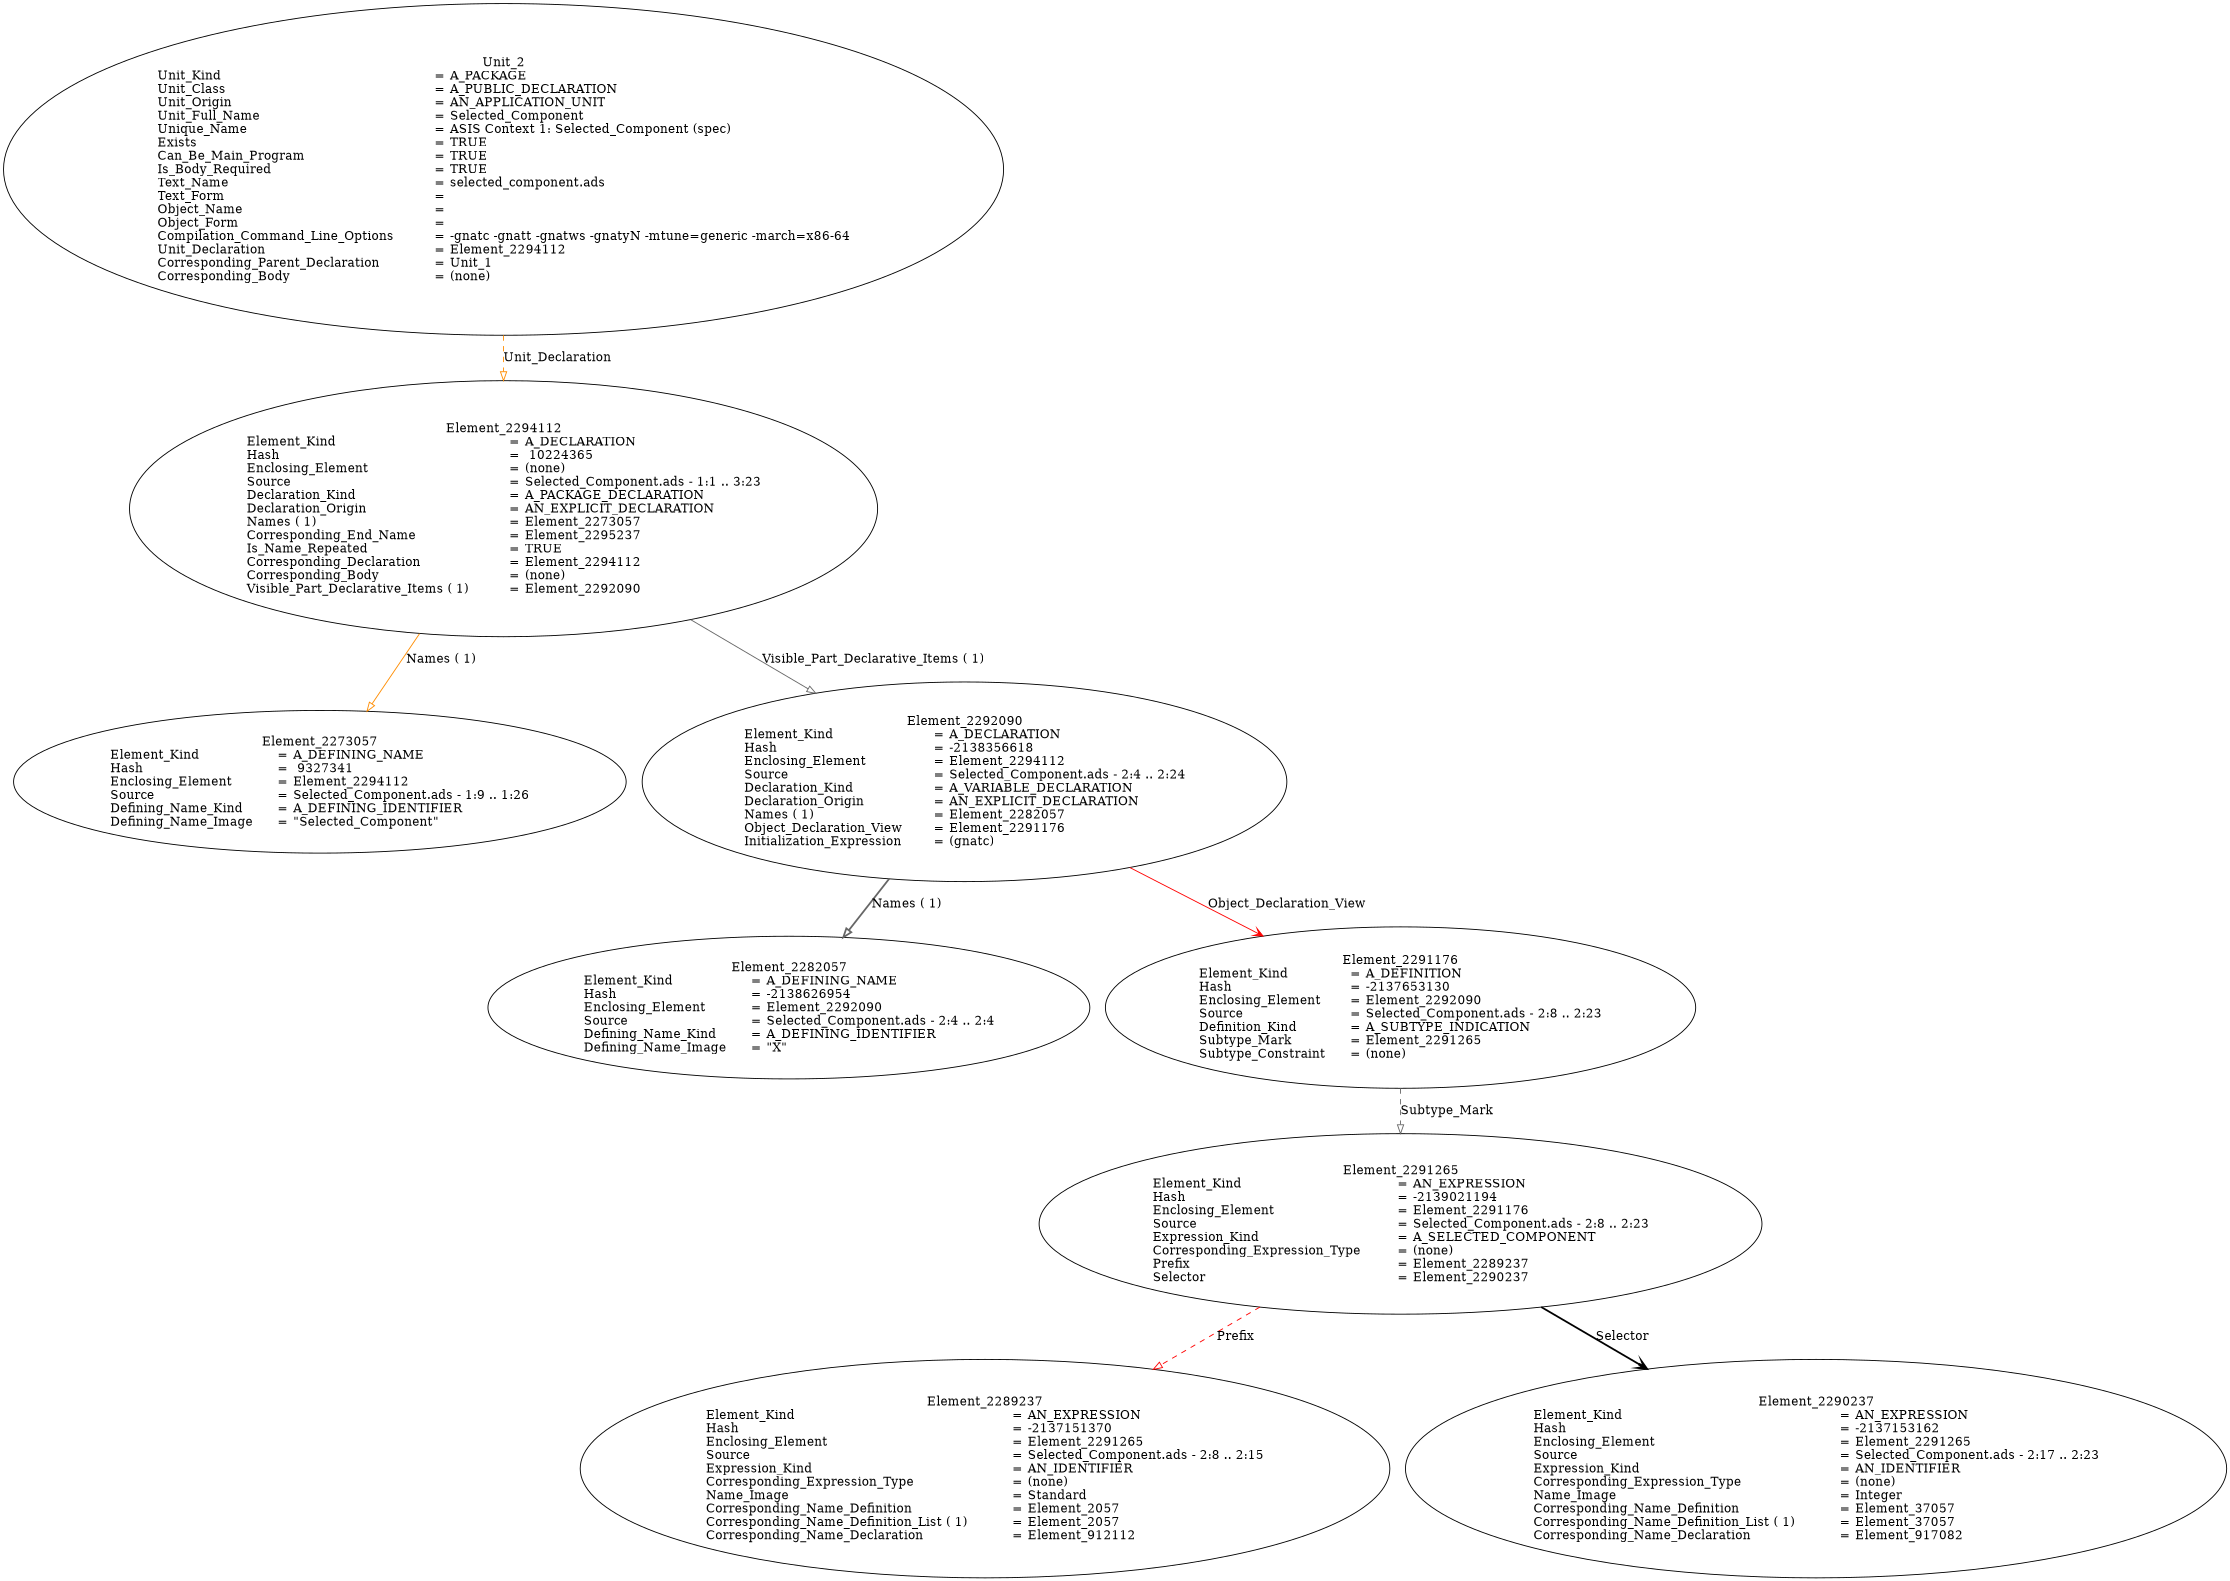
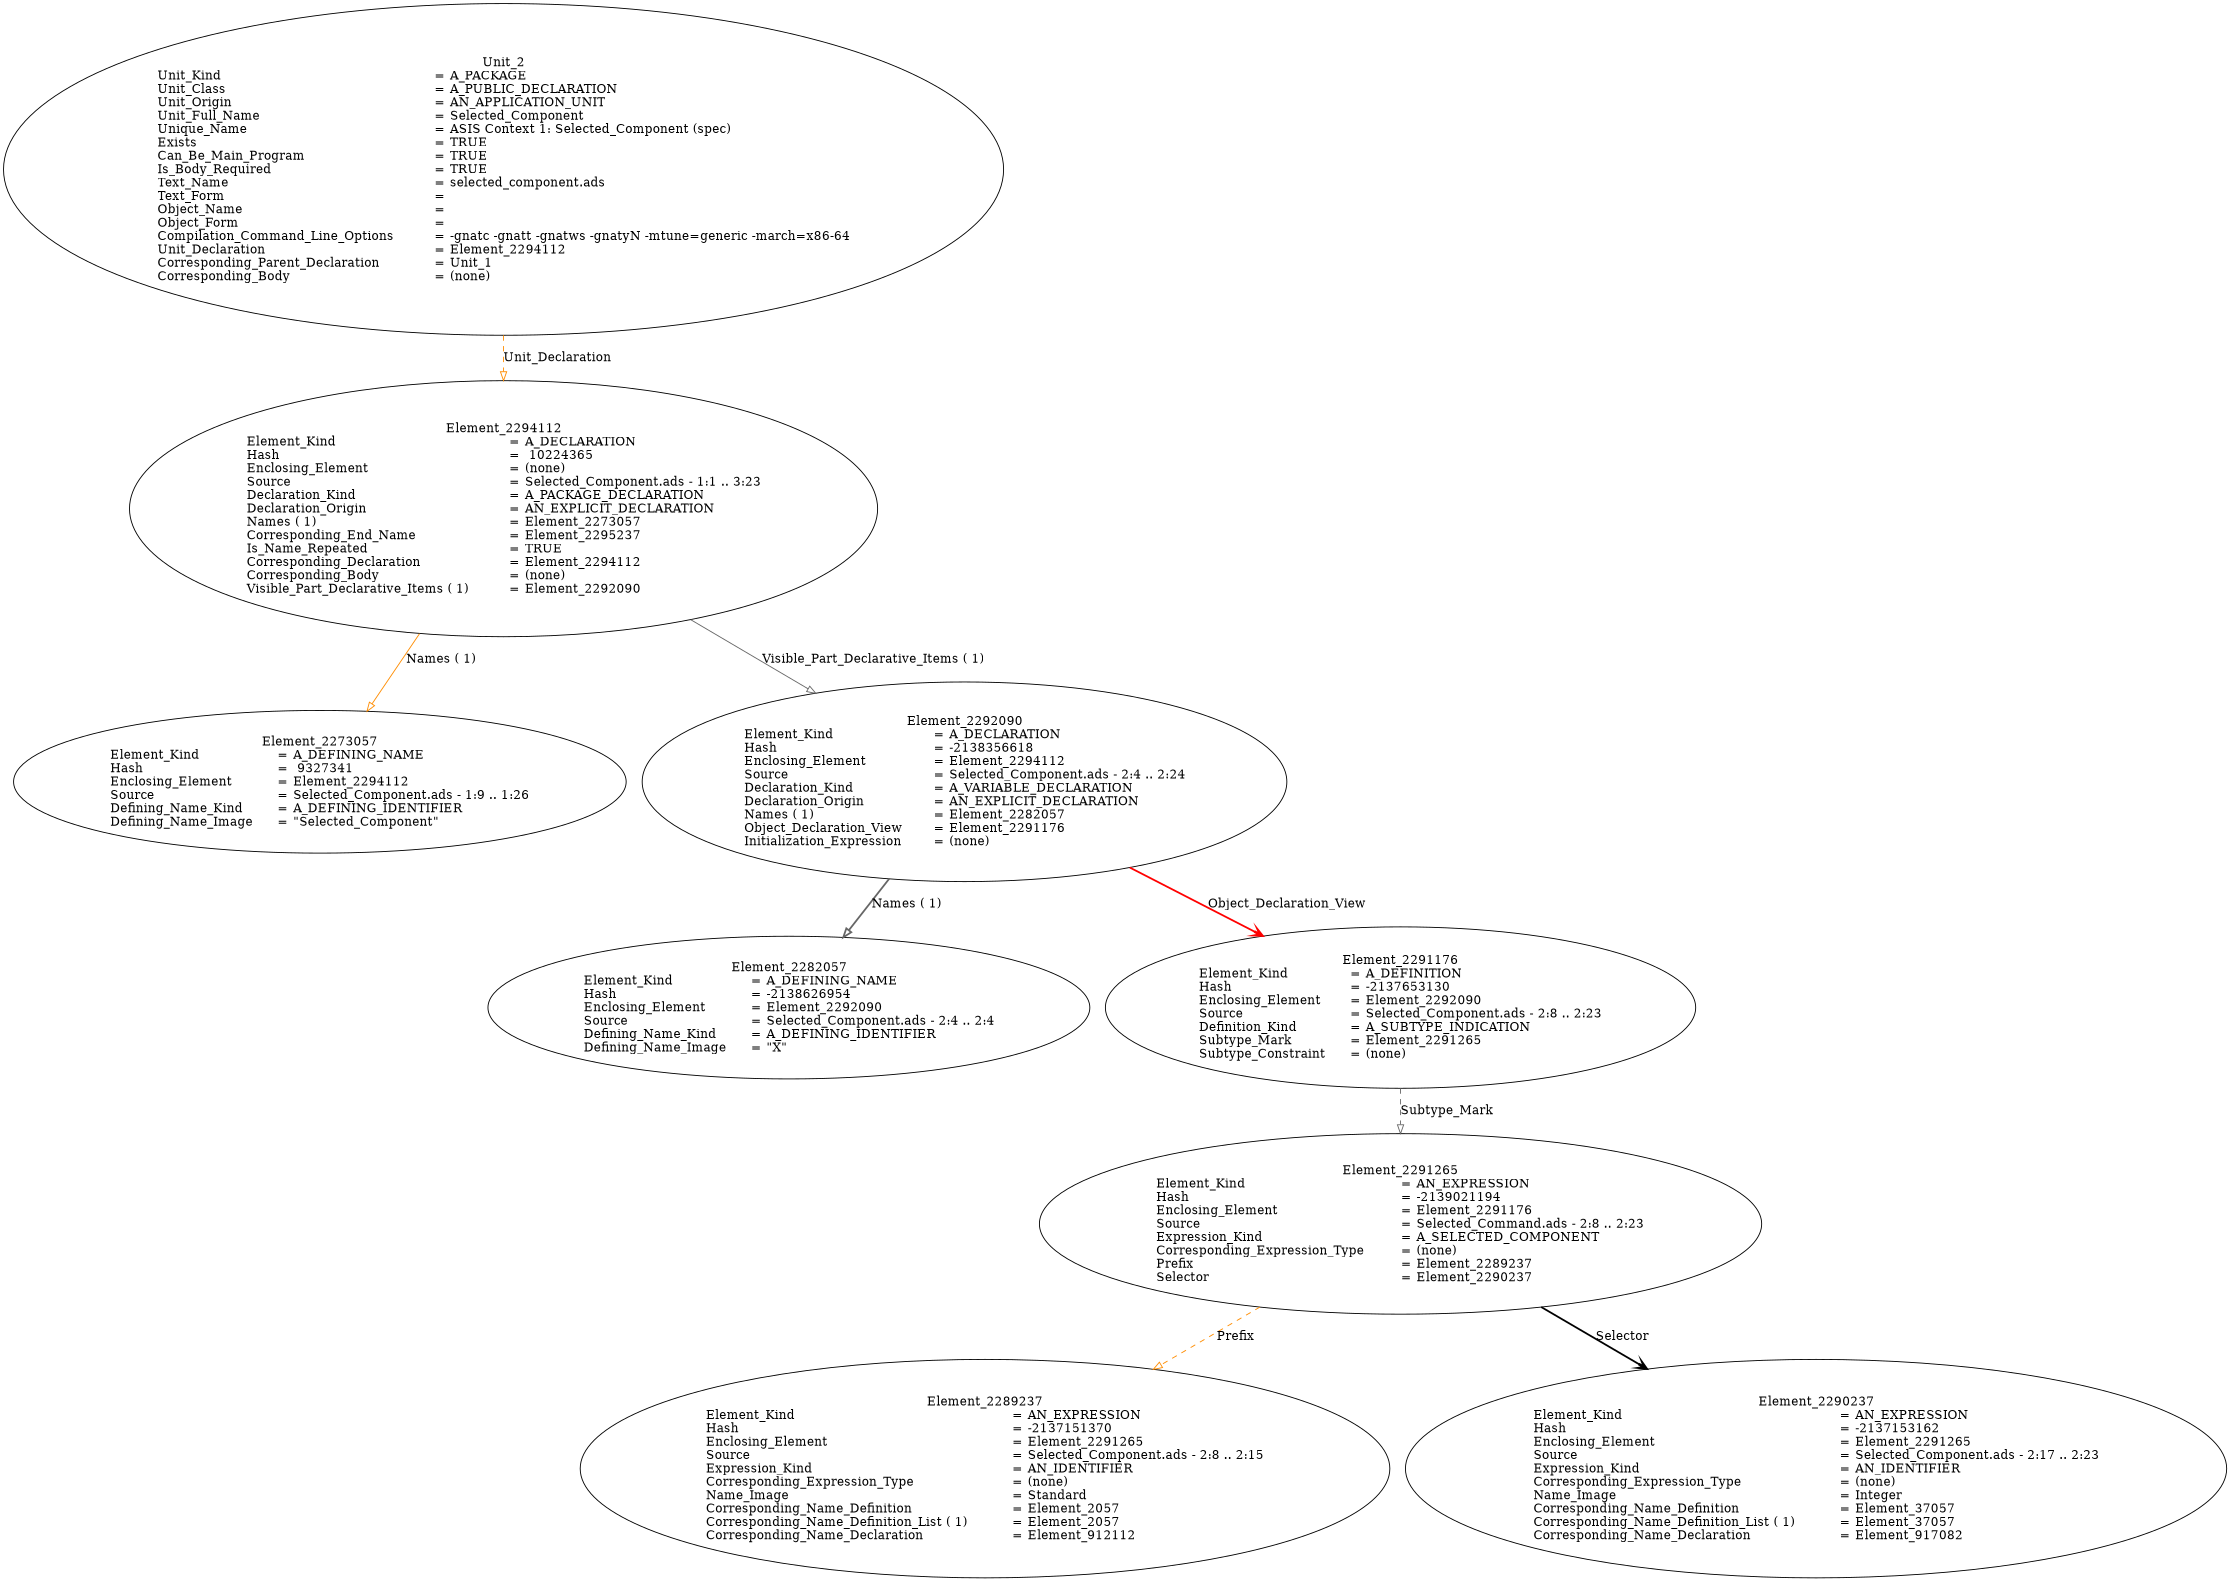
(972, 842) -> (970, 842)
(1192, 900) -> (1192, 900)
(1531, 1224) -> (1531, 1224)
(1211, 1336) -> (1211, 1336)
